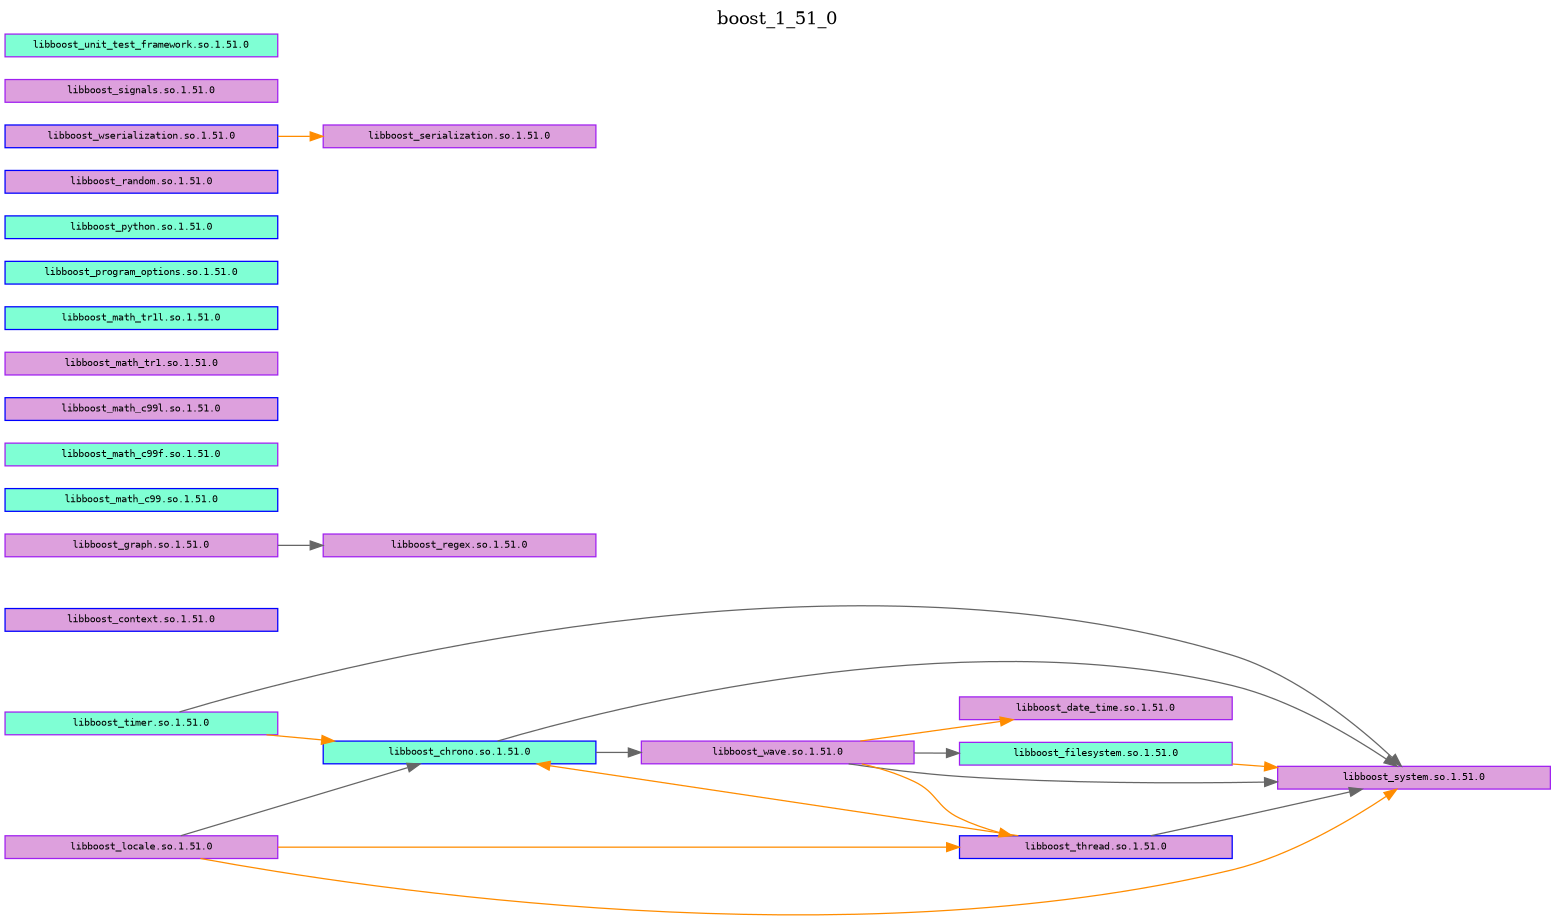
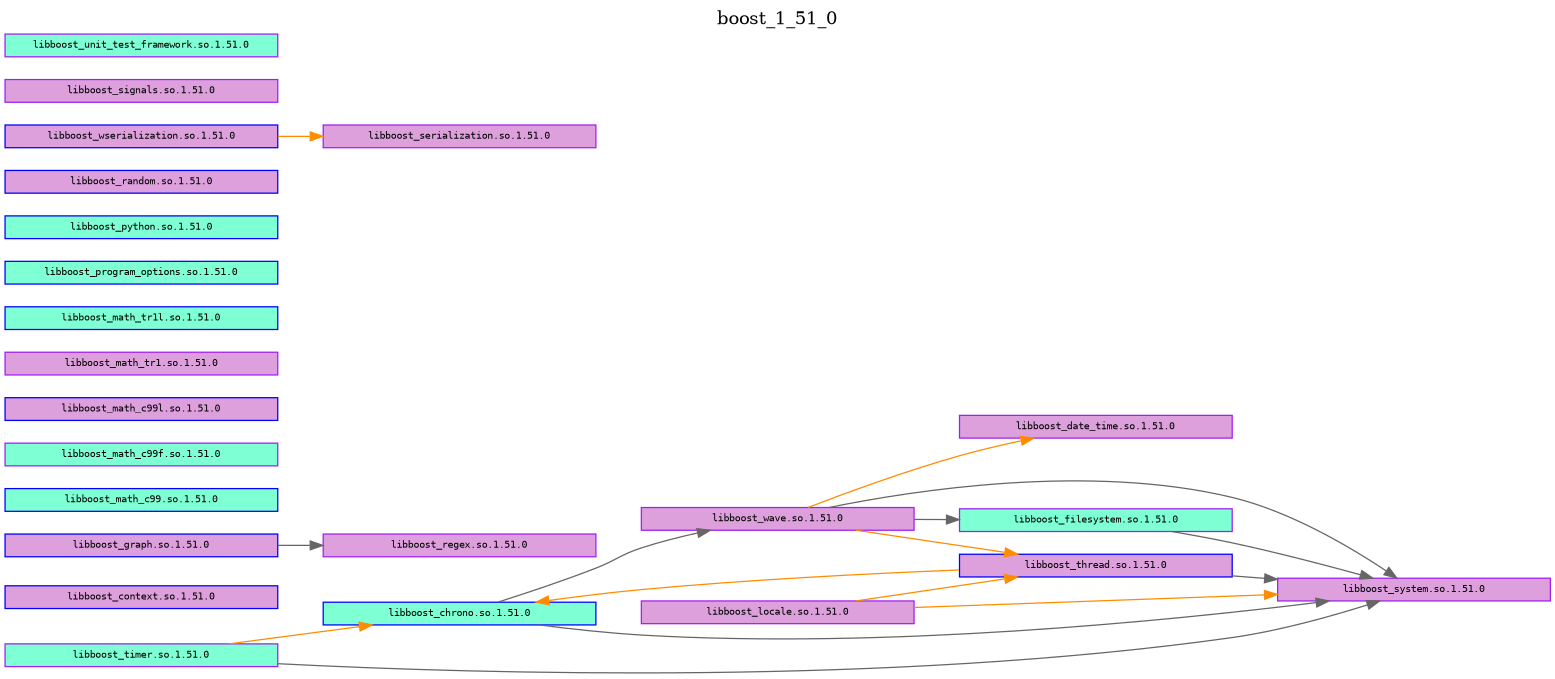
(141, 545) -> (141, 545)
(1249, 765) -> (1267, 551)
(294, 802) -> none
